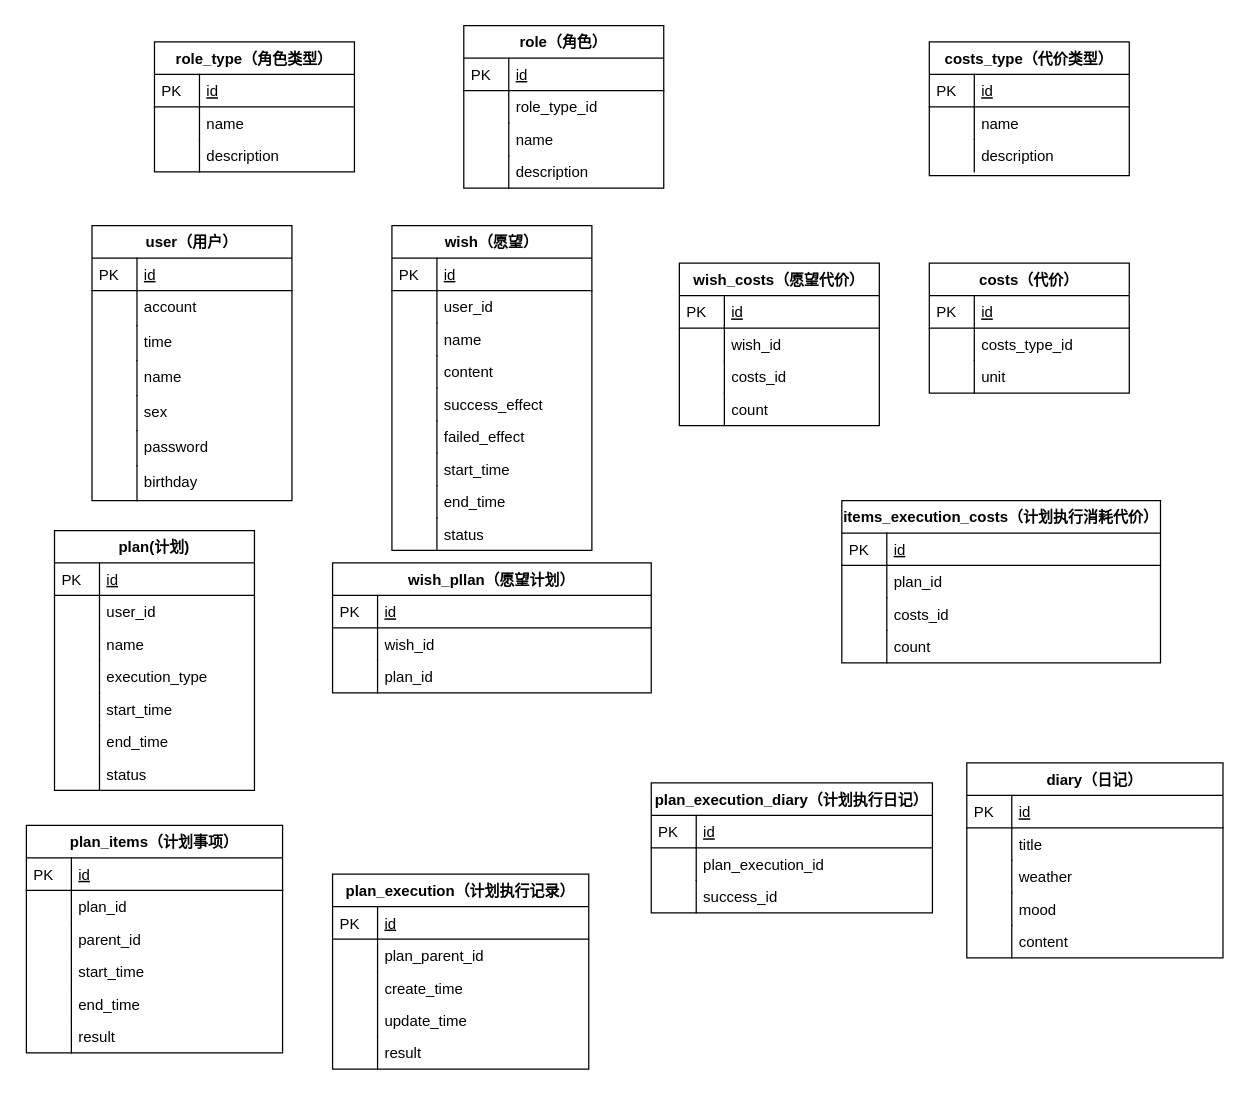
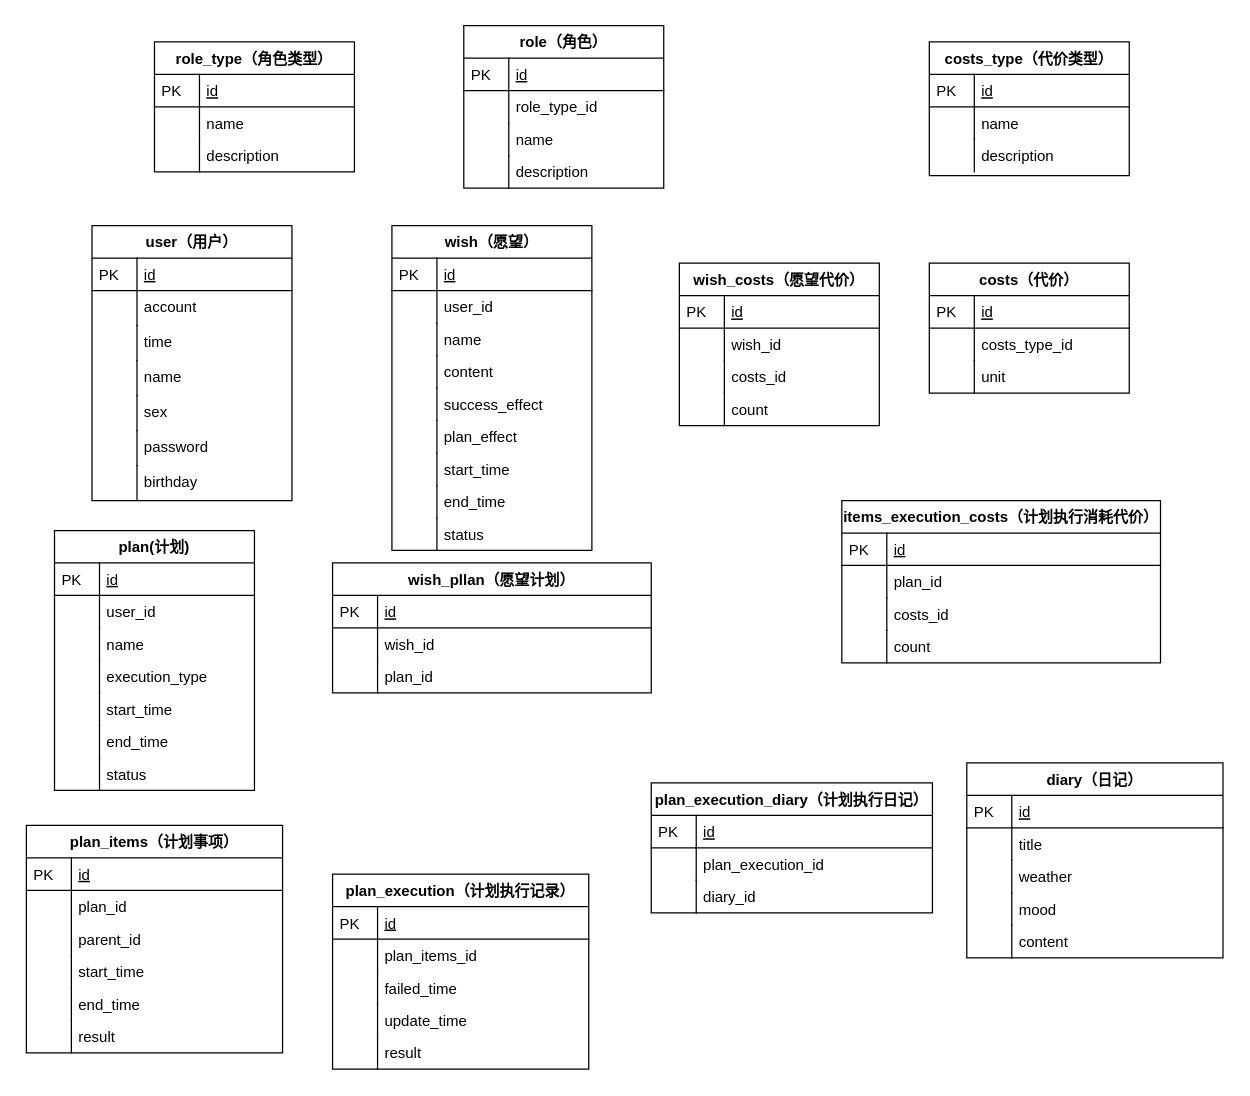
(494, 438) -> (488, 438)
(743, 898) -> (733, 898)
(439, 956) -> (433, 956)
(429, 989) -> (425, 989)
